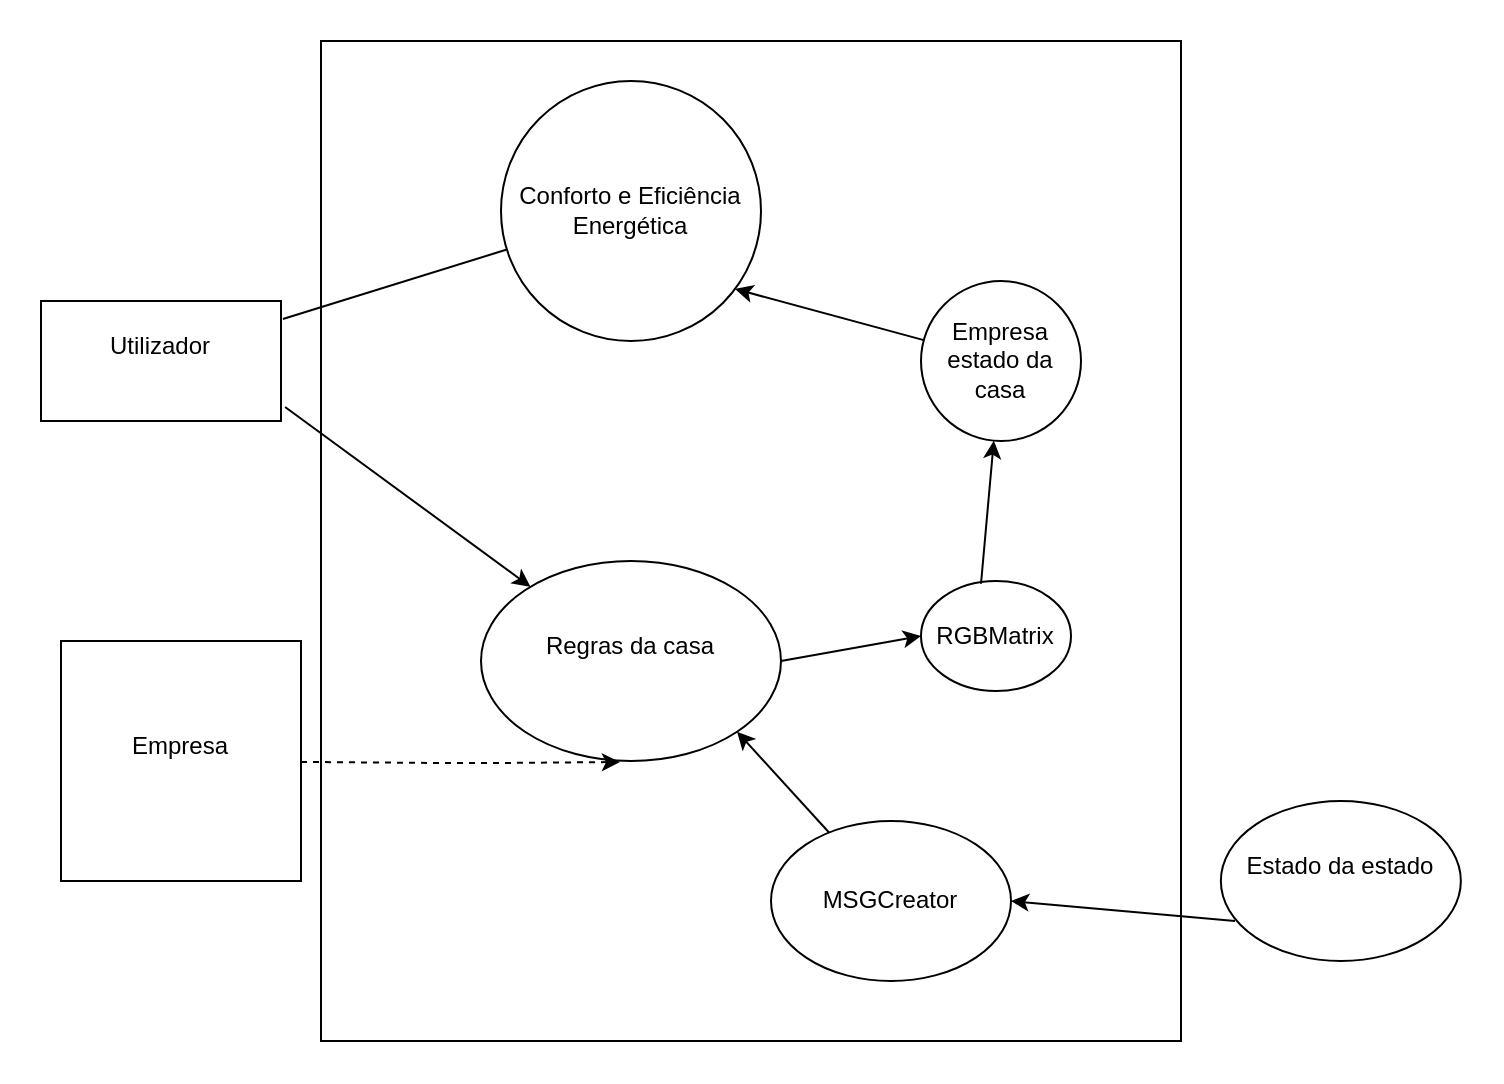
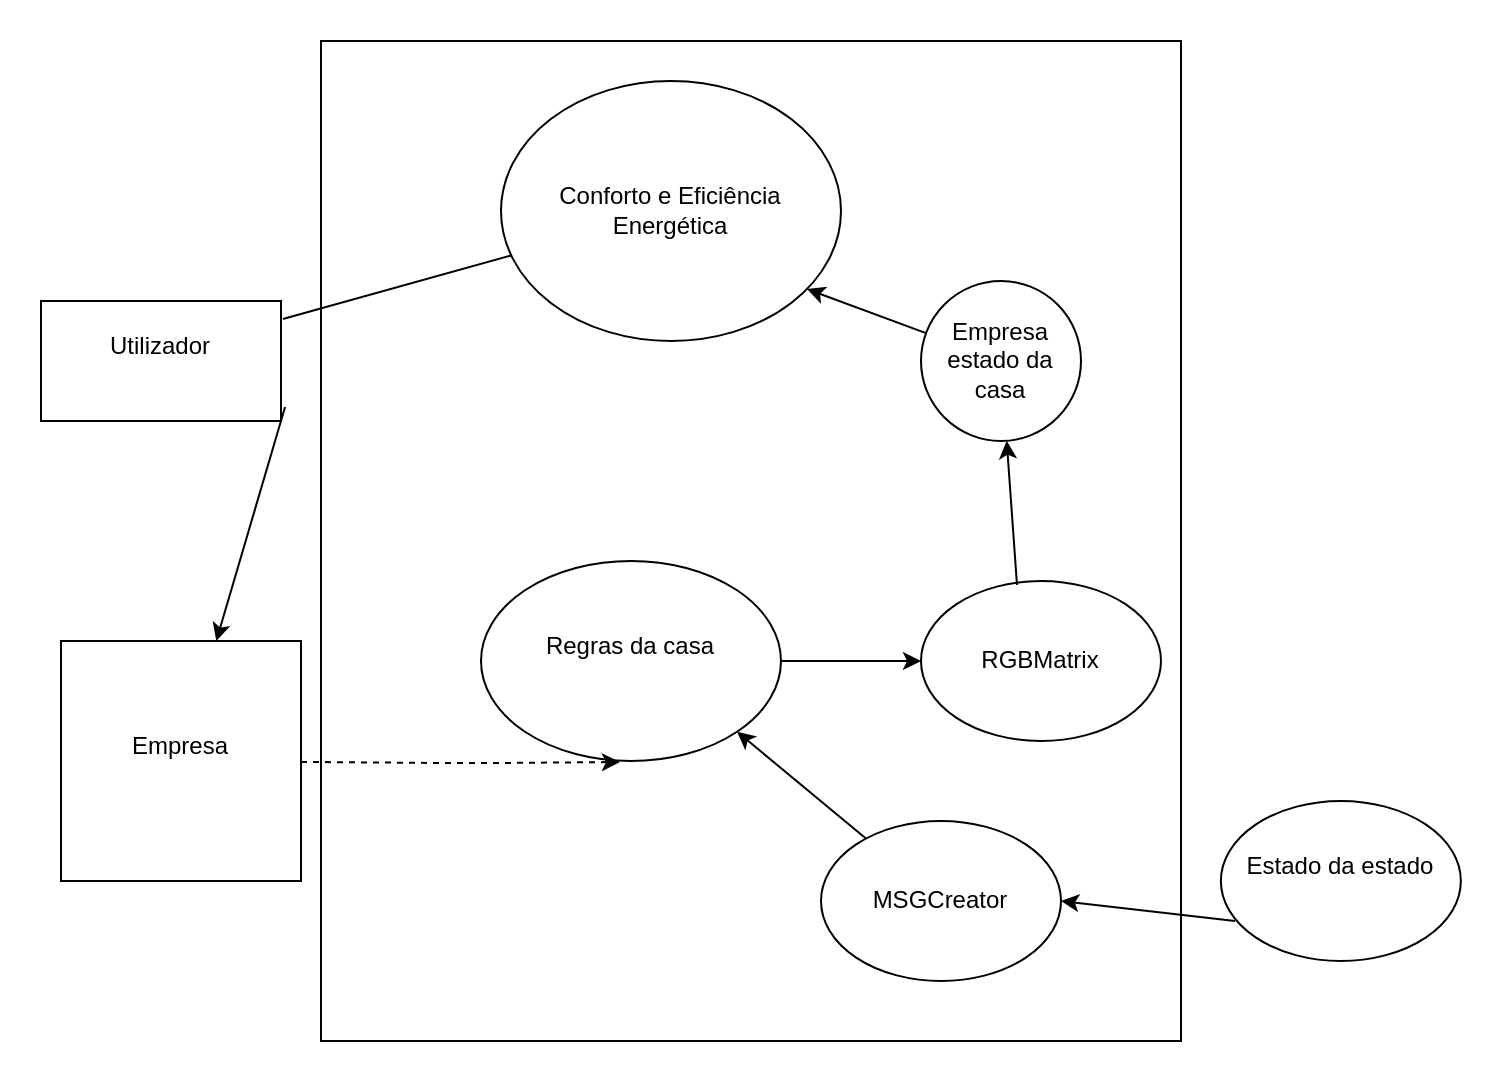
(631, 211) -> (671, 211)
(402, 493) -> (253, 517)
(996, 636) -> (1041, 661)
(891, 901) -> (941, 901)
